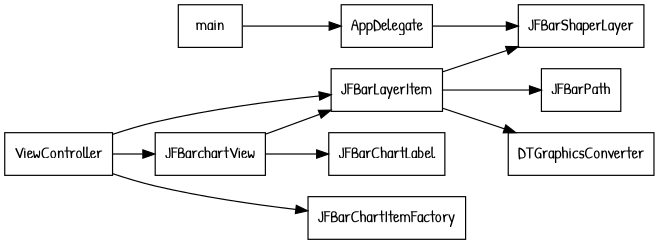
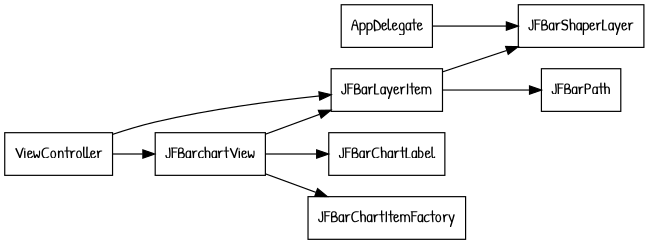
(210, 26) -> none
(581, 154) -> none
(203, 196) -> (291, 183)
